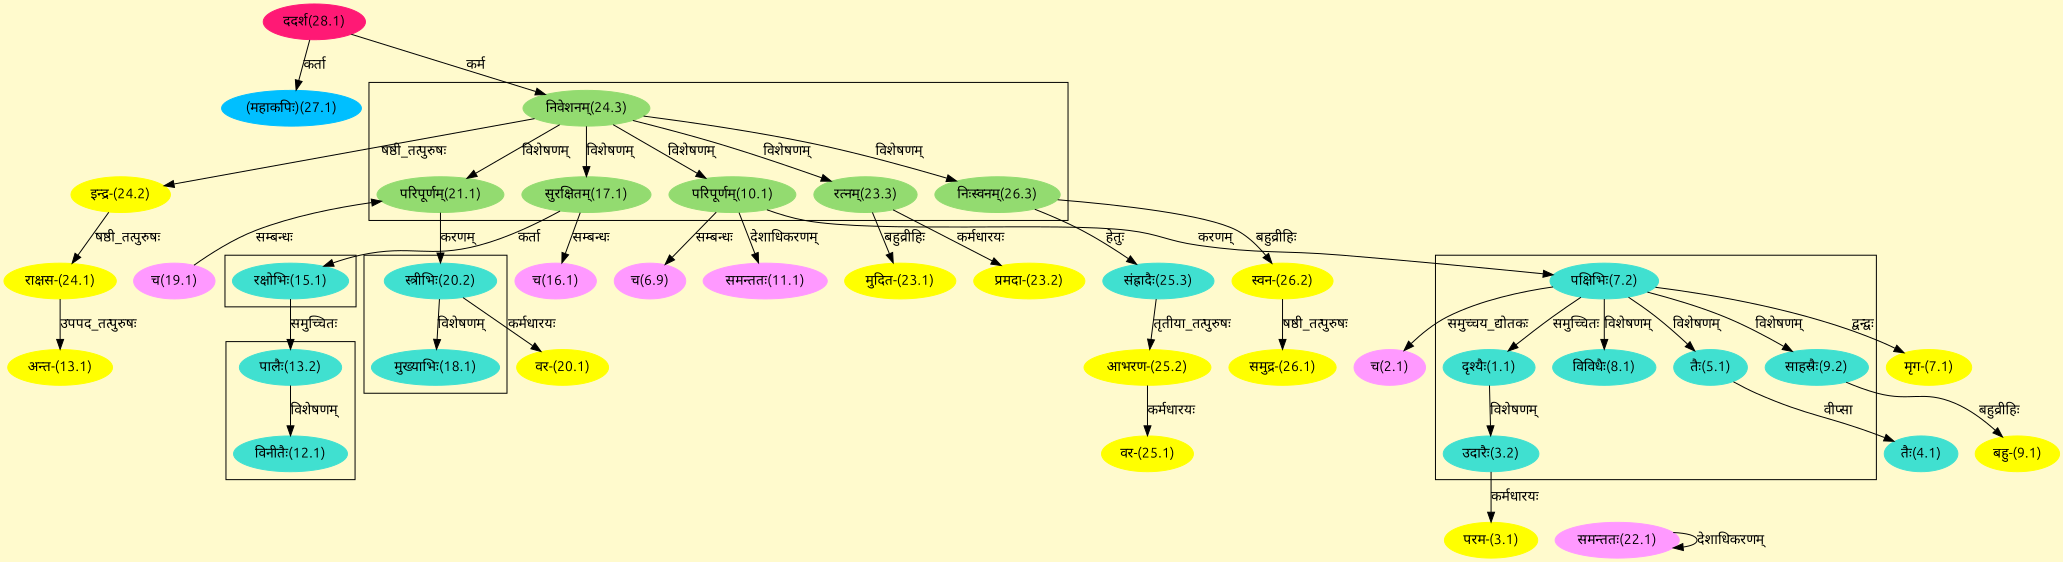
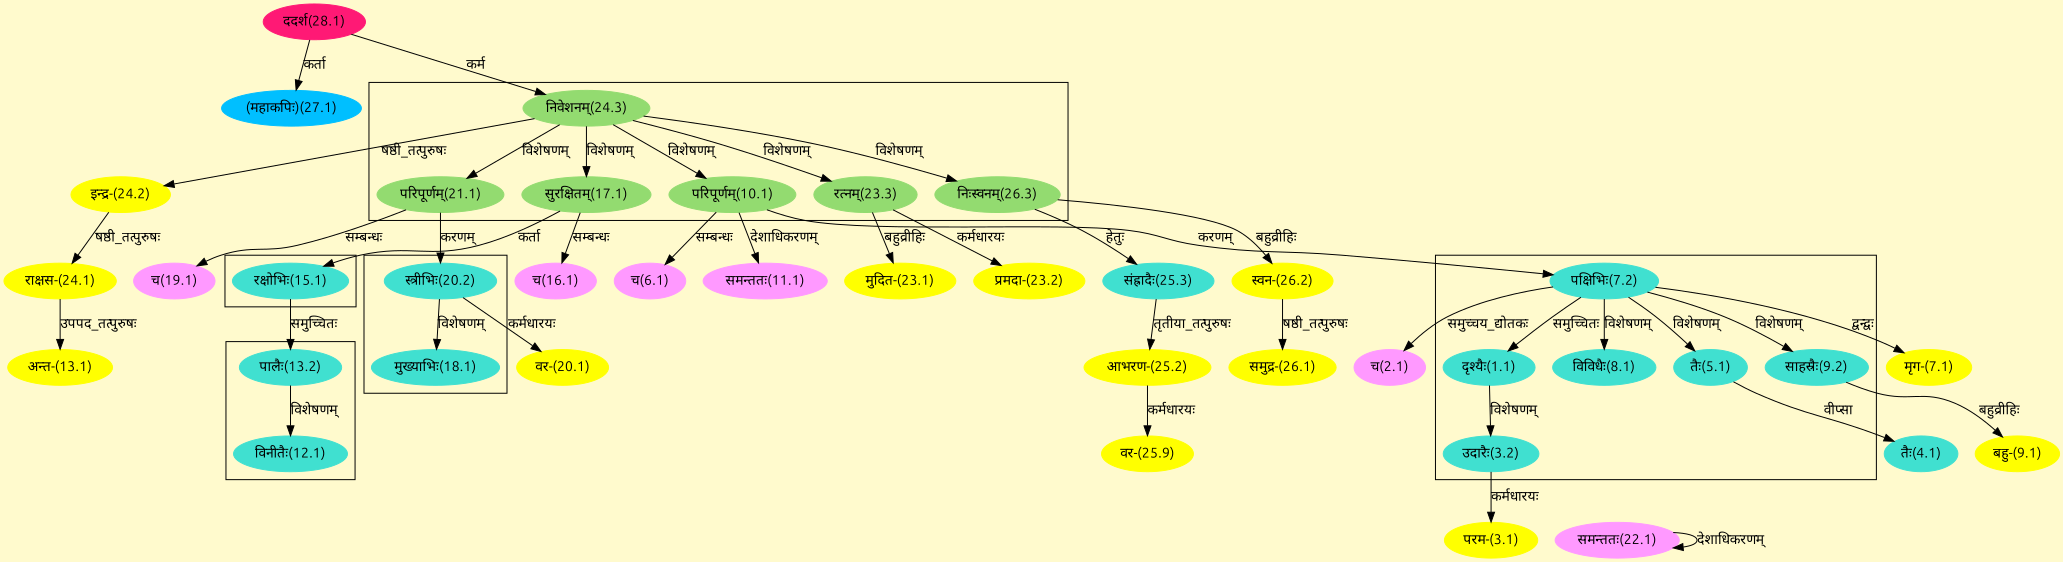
(278, 223) -> (308, 243)
(650, 281) -> (650, 281)
(1147, 454) -> (1147, 454)
